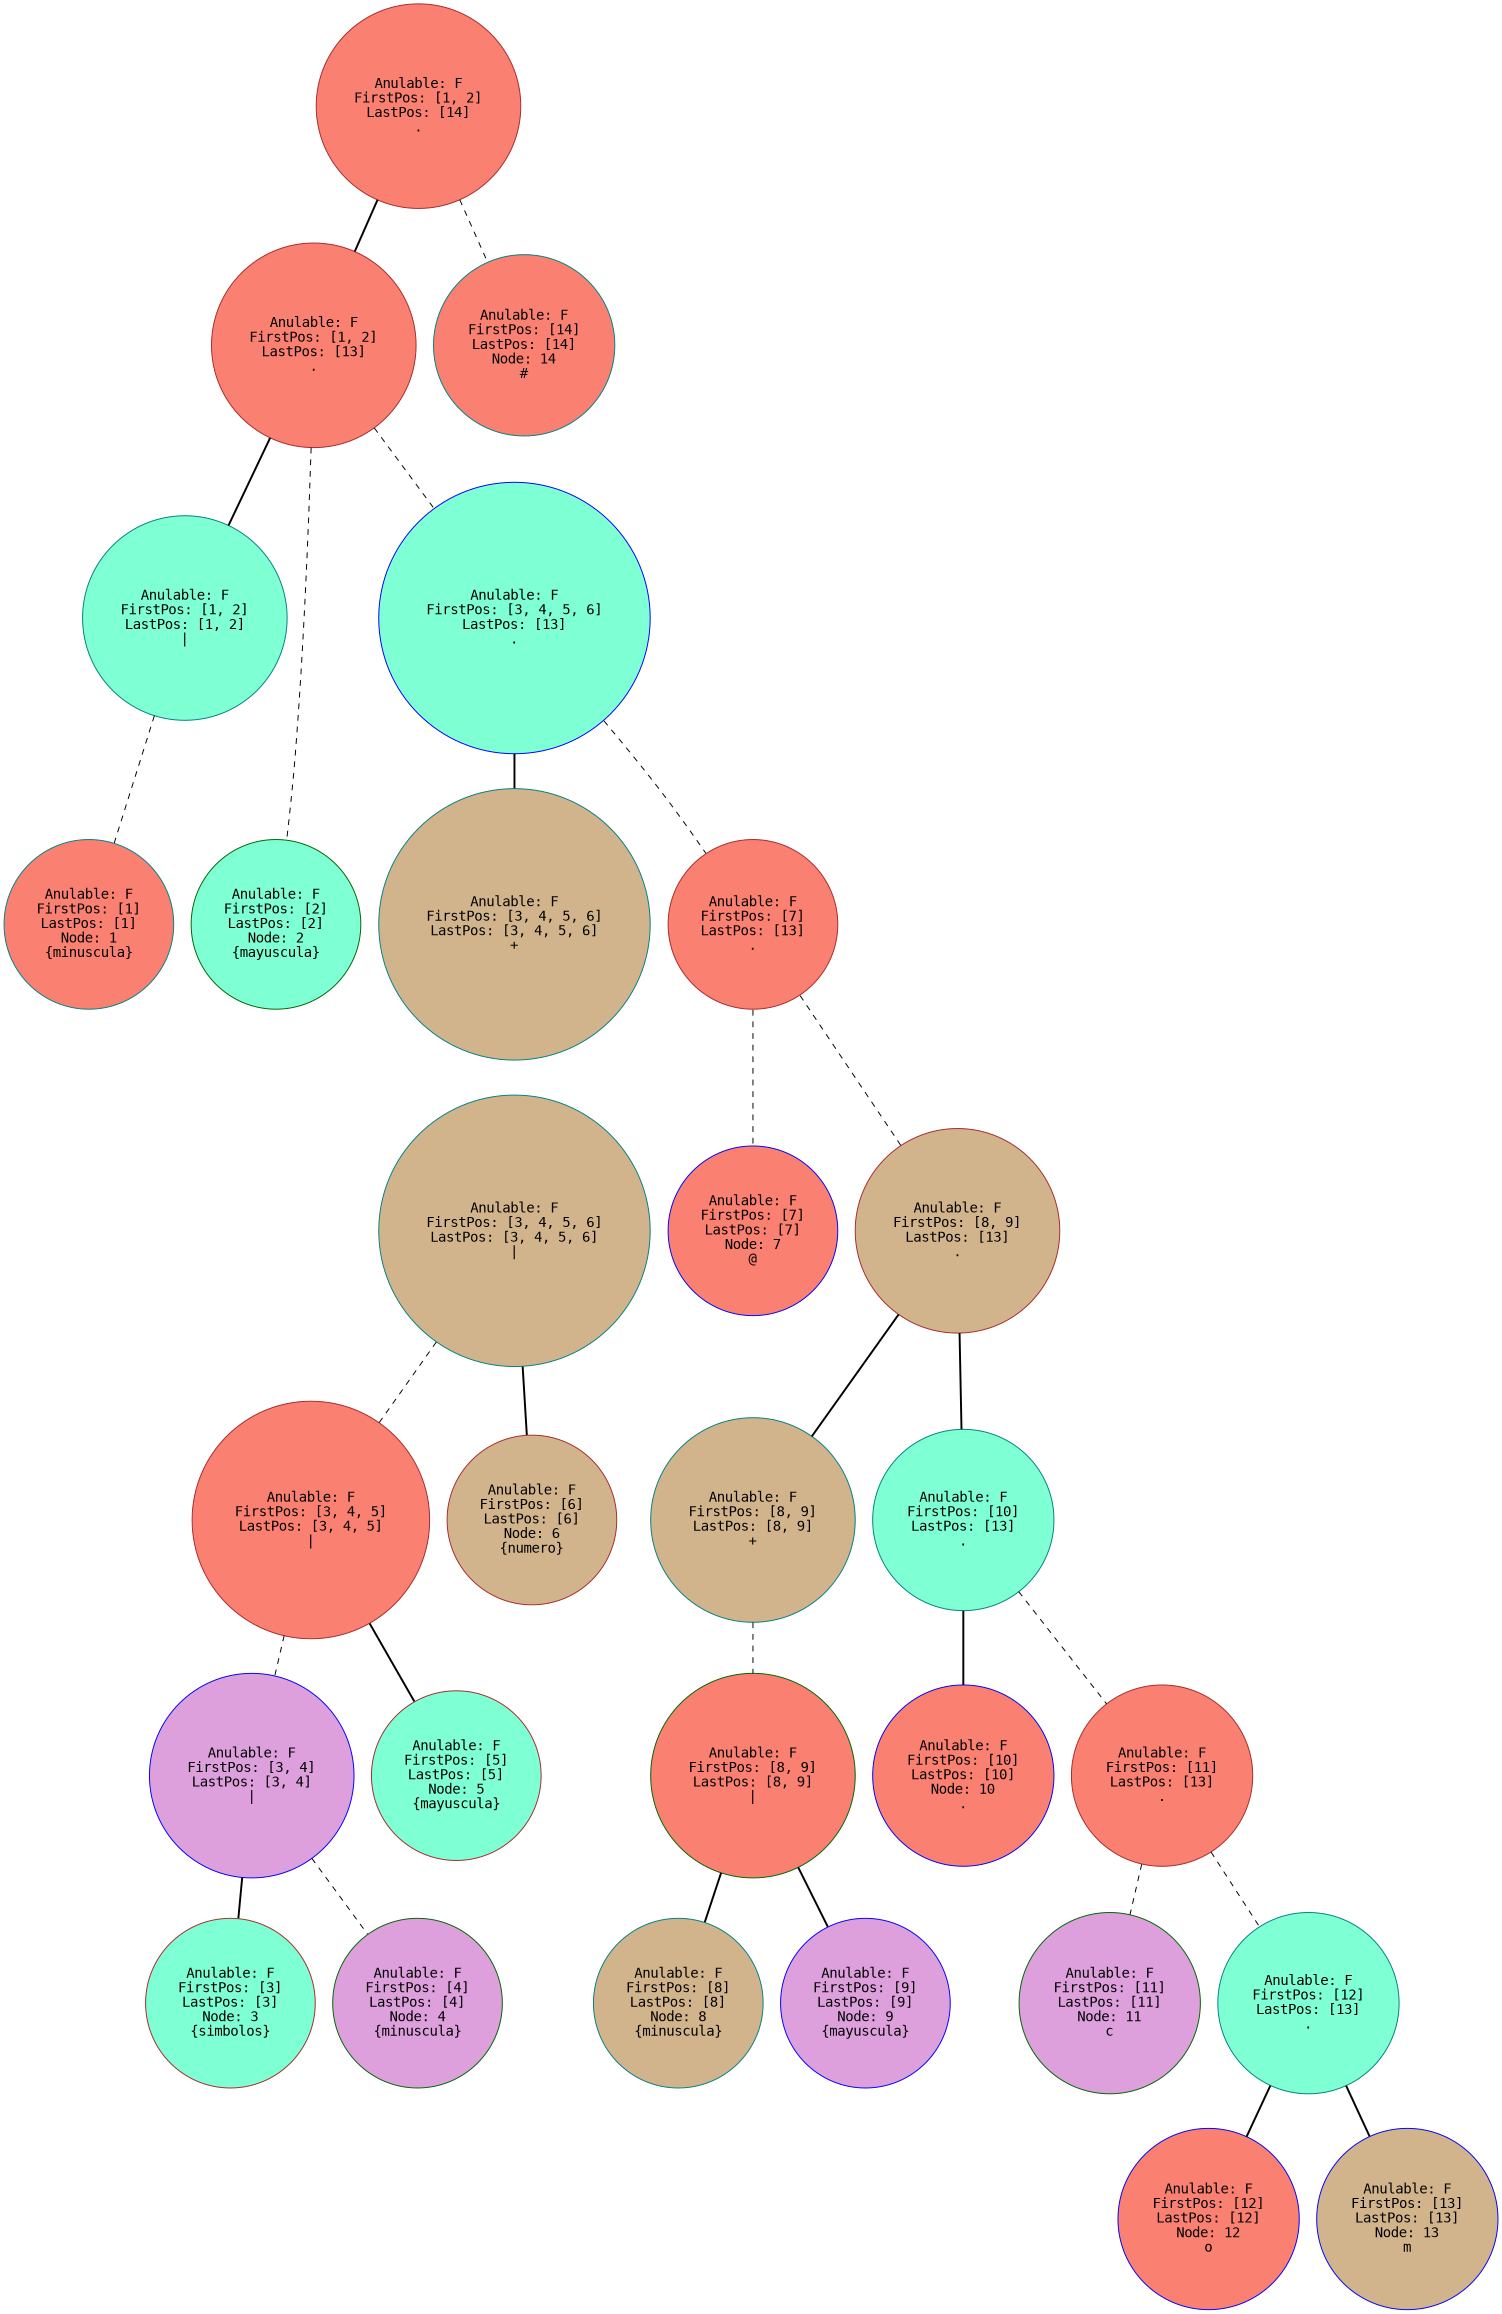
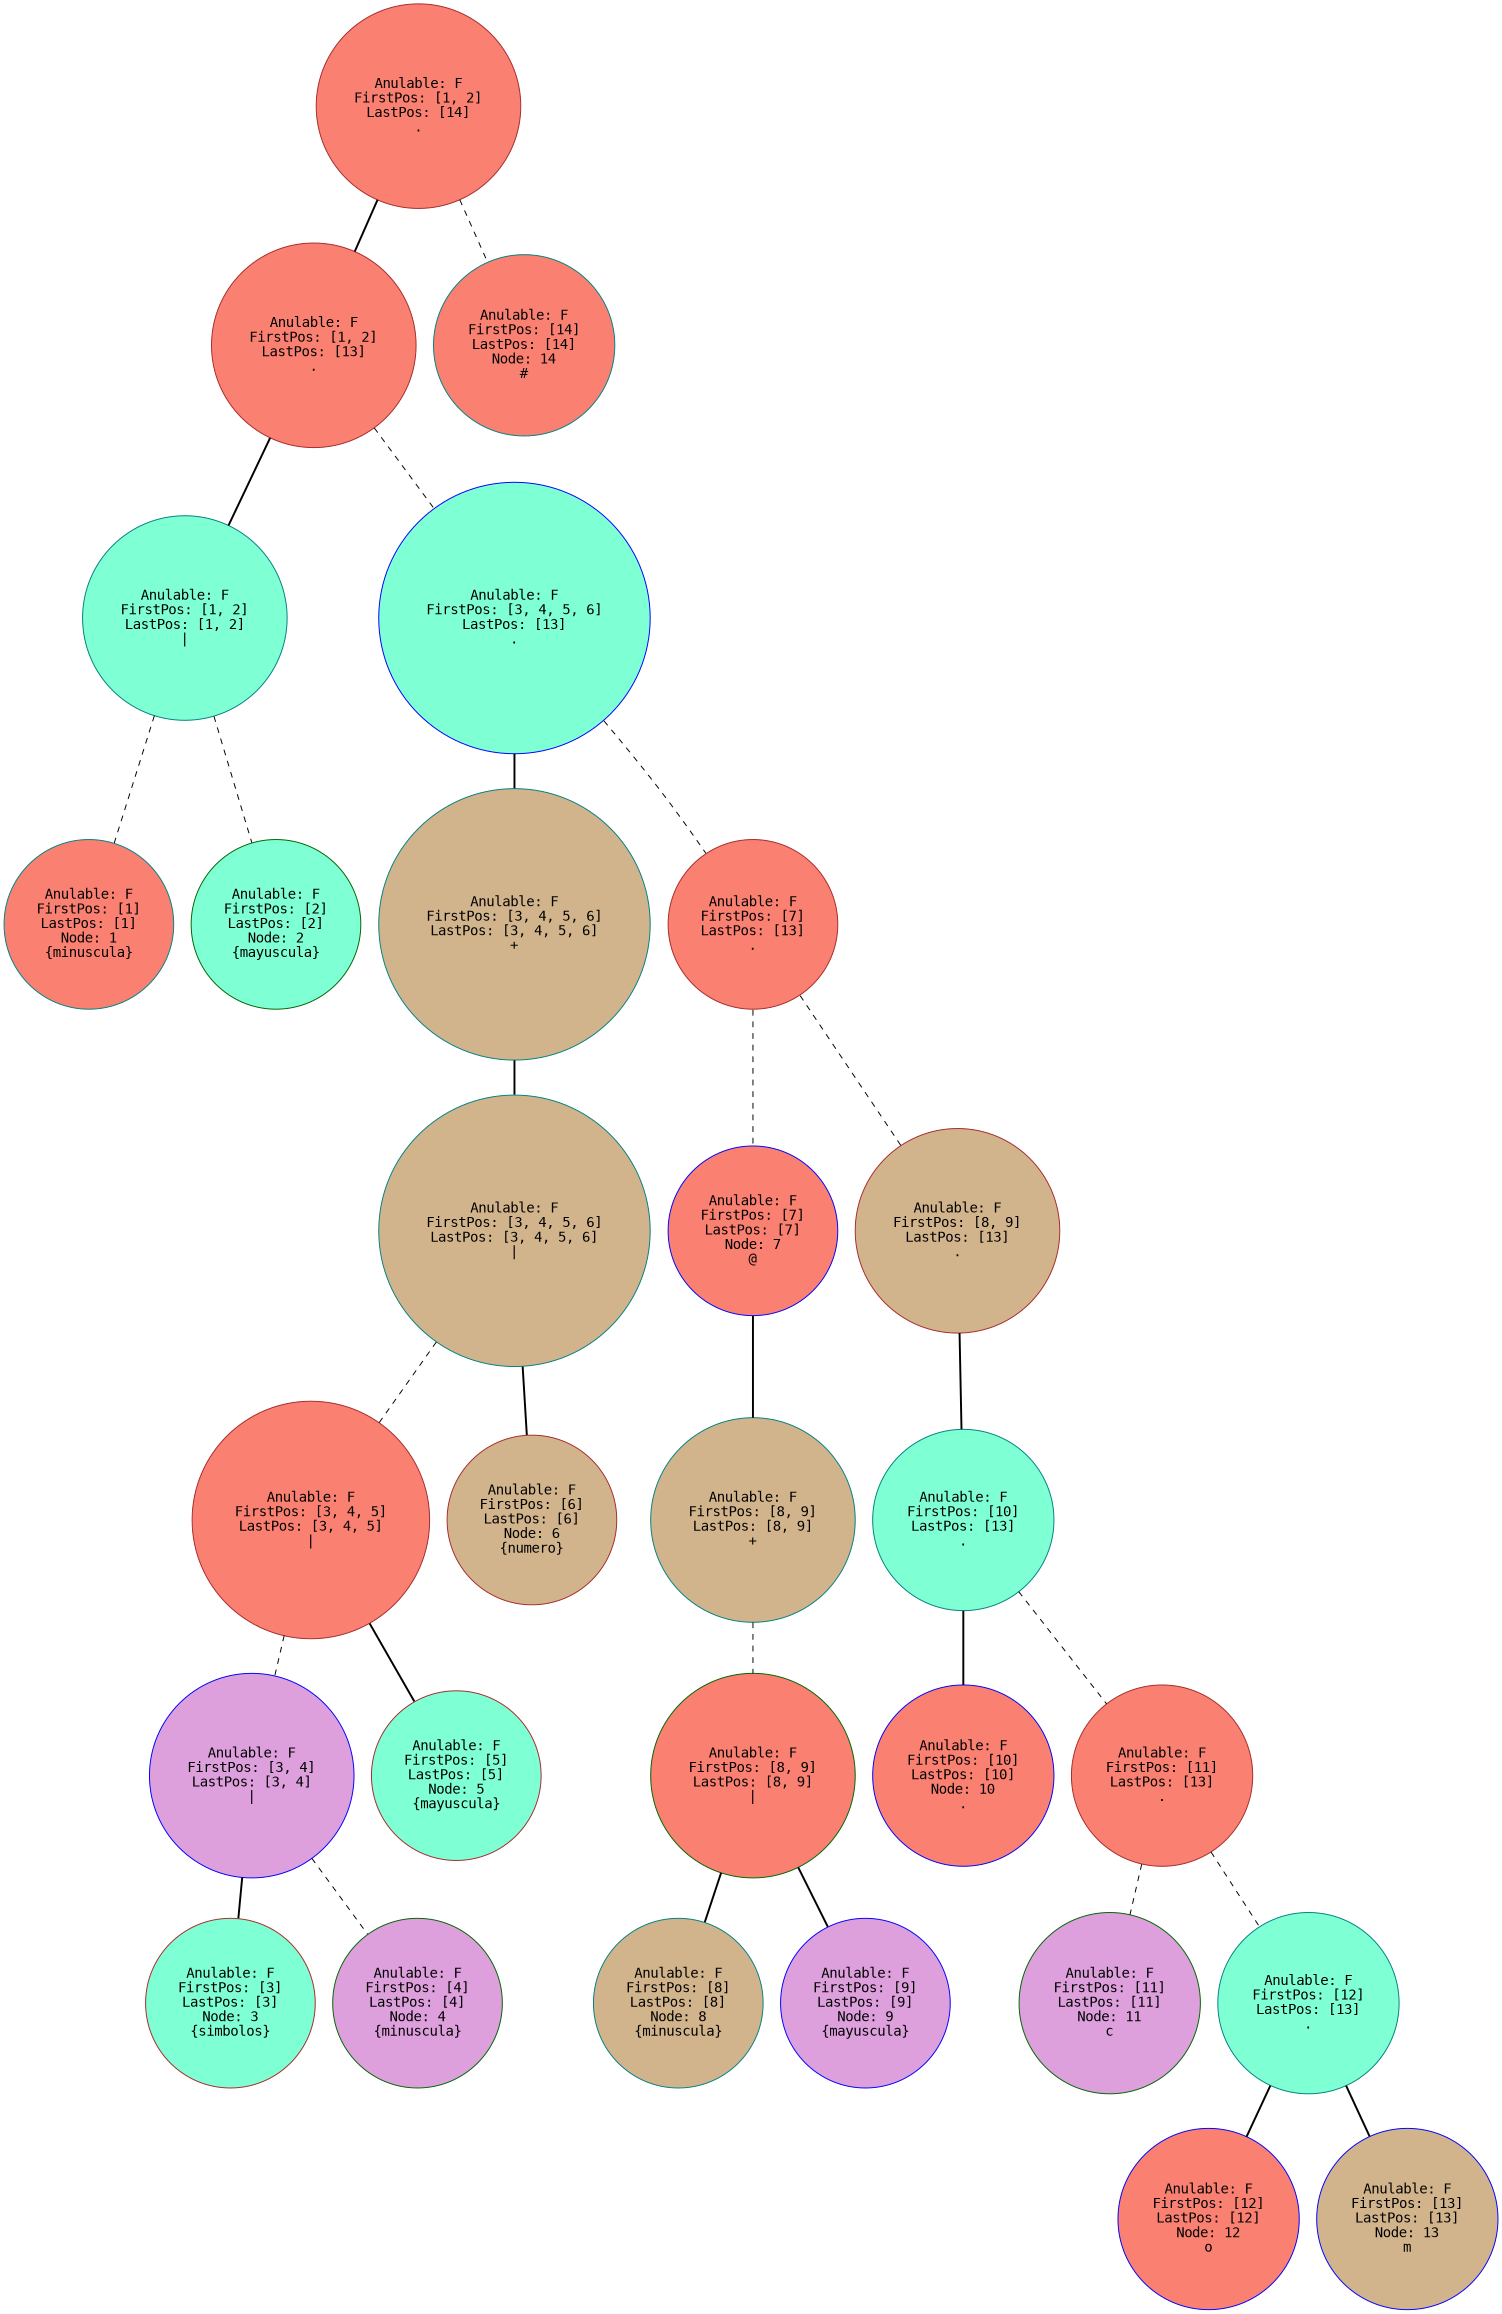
(303, 644) -> (233, 779)
none -> (514, 1077)
(855, 1375) -> (753, 1367)
